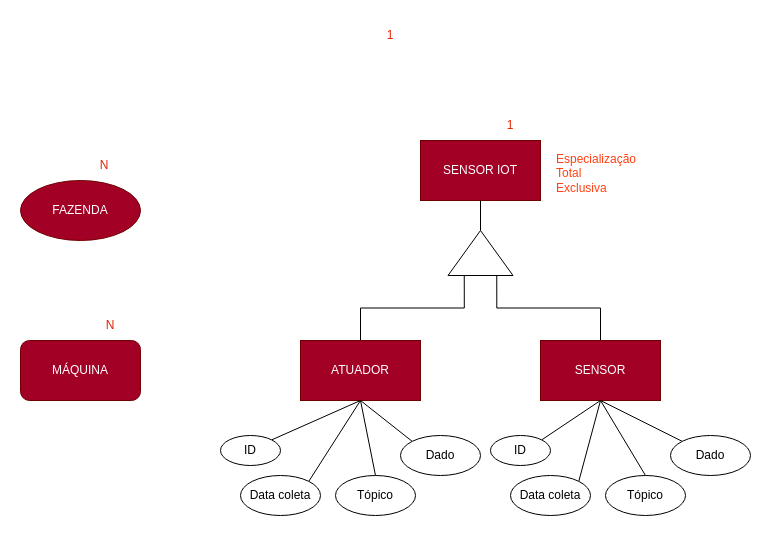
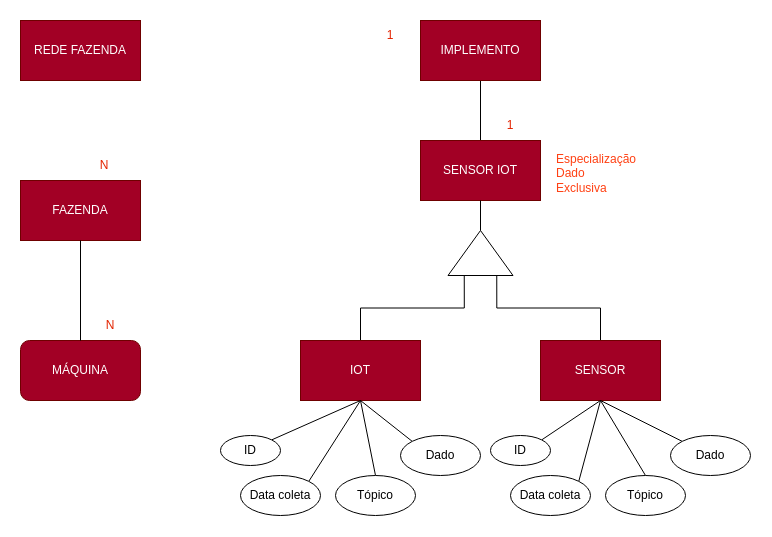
none -> (81, 51)
none -> (481, 51)
none -> (481, 111)
(599, 174) -> (599, 174)
(81, 211) -> (81, 211)
none -> (81, 291)
(361, 371) -> (361, 371)
